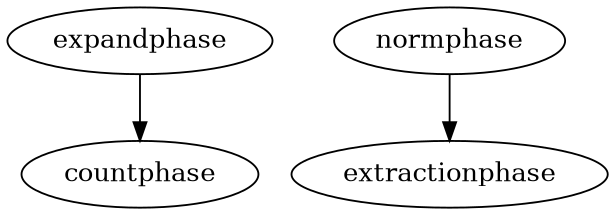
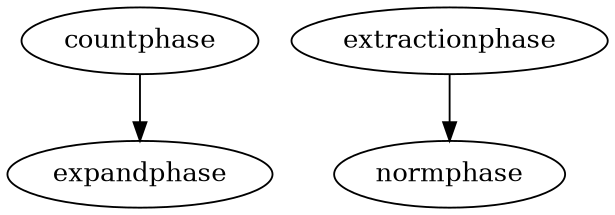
(140, 98) -> (140, 98)
(450, 98) -> (450, 98)
